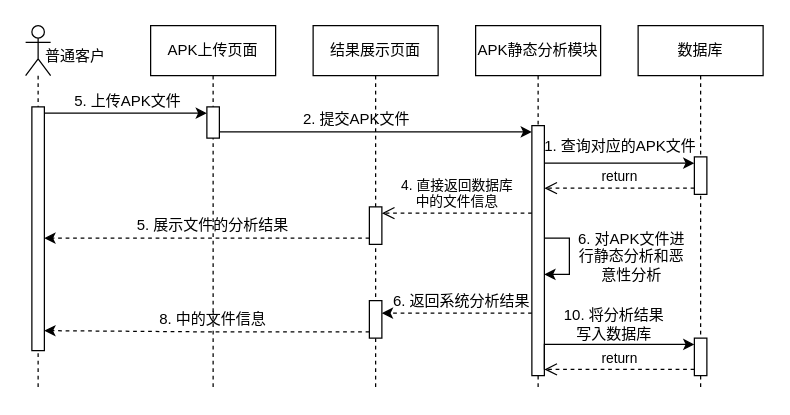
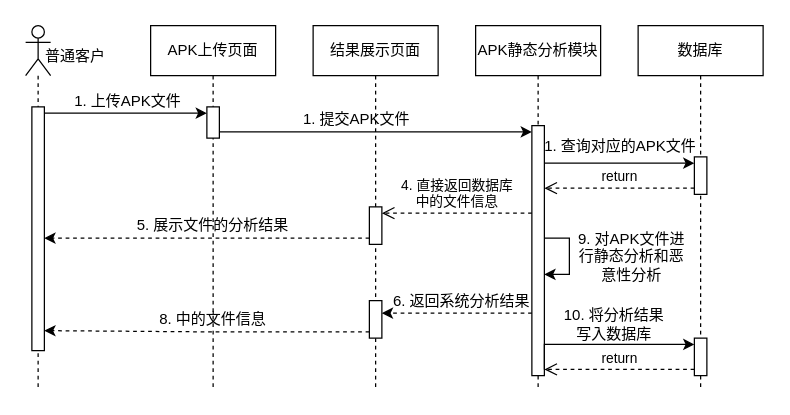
(128, 102) -> (128, 102)
(357, 119) -> (357, 119)
(632, 257) -> (632, 257)
